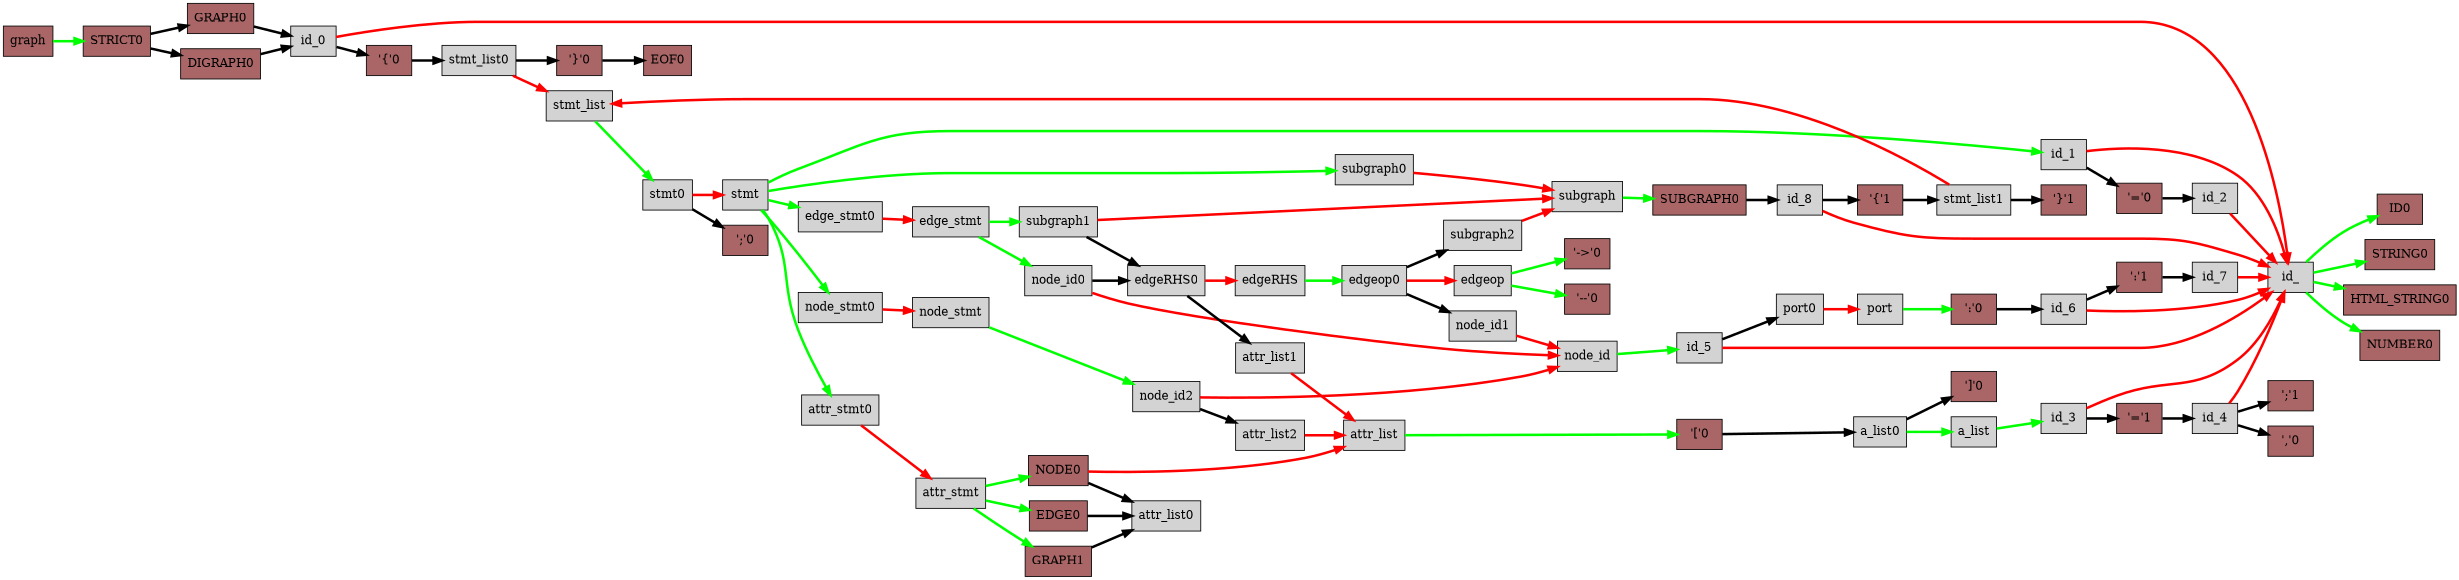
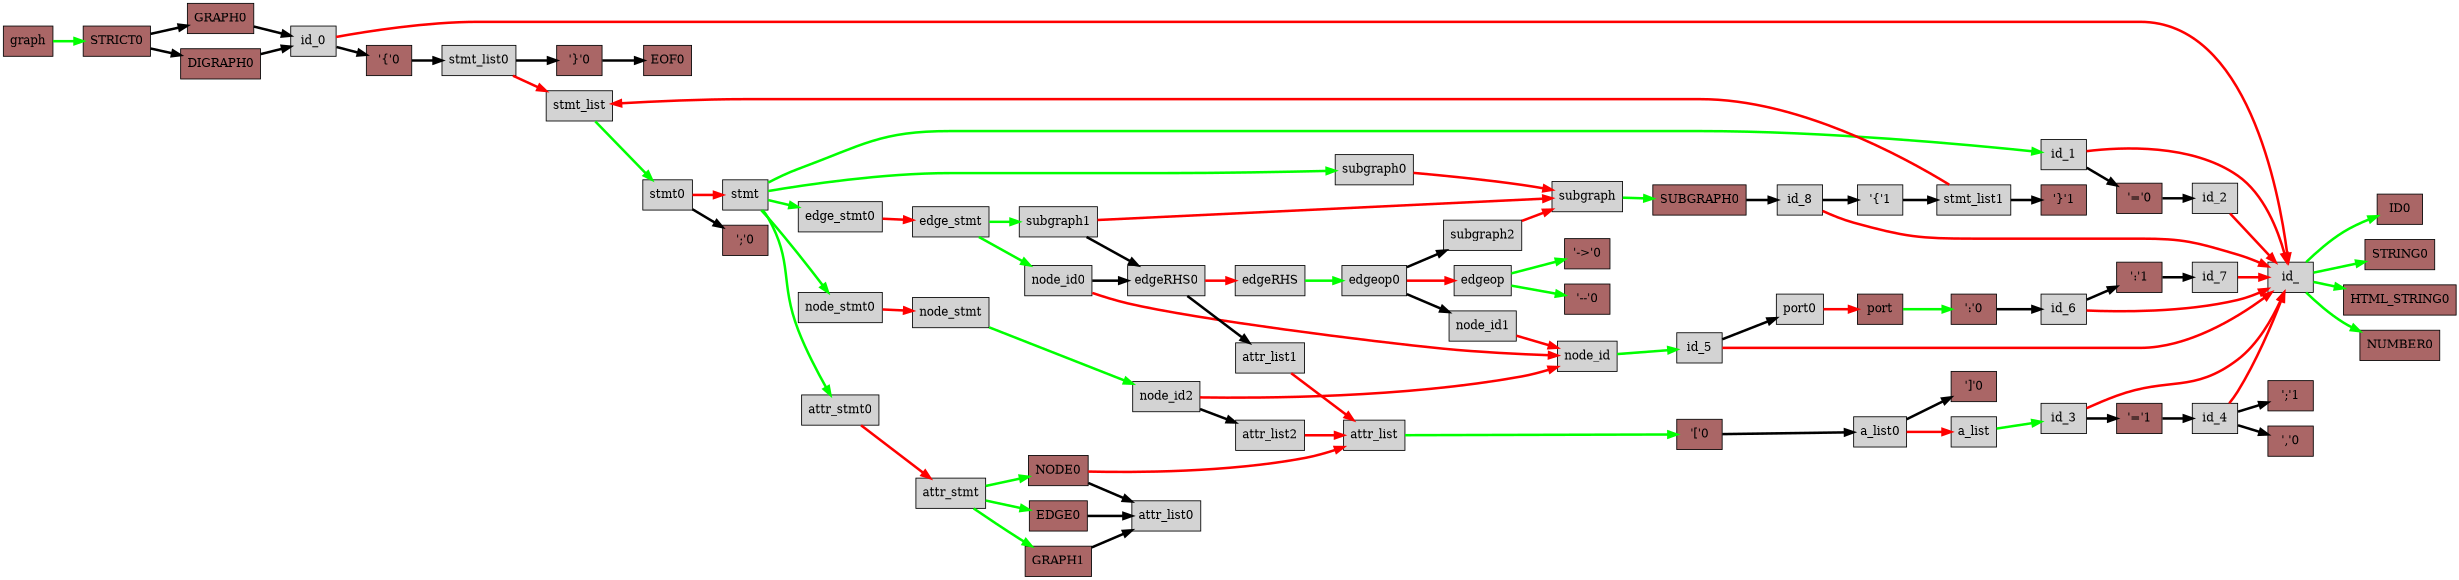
(1880, 200) -> (1880, 200)
(1880, 309) -> (1880, 309)
(1924, 432) -> (1924, 432)
